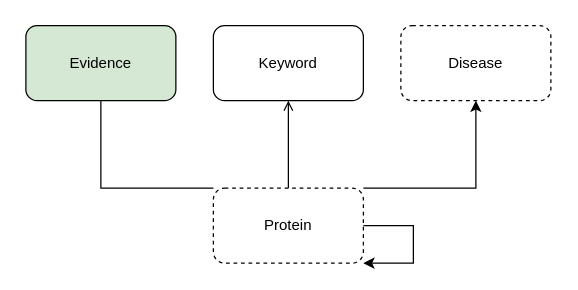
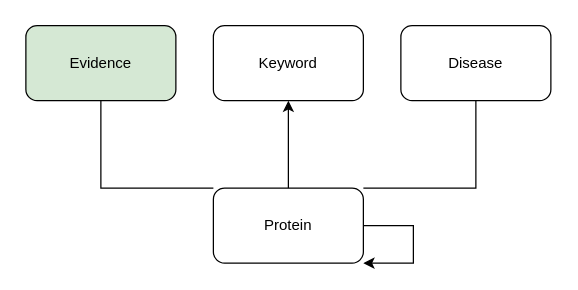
(476, 63) -> (476, 63)
(288, 107) -> (288, 110)
(476, 111) -> (476, 107)
(288, 226) -> (288, 226)
